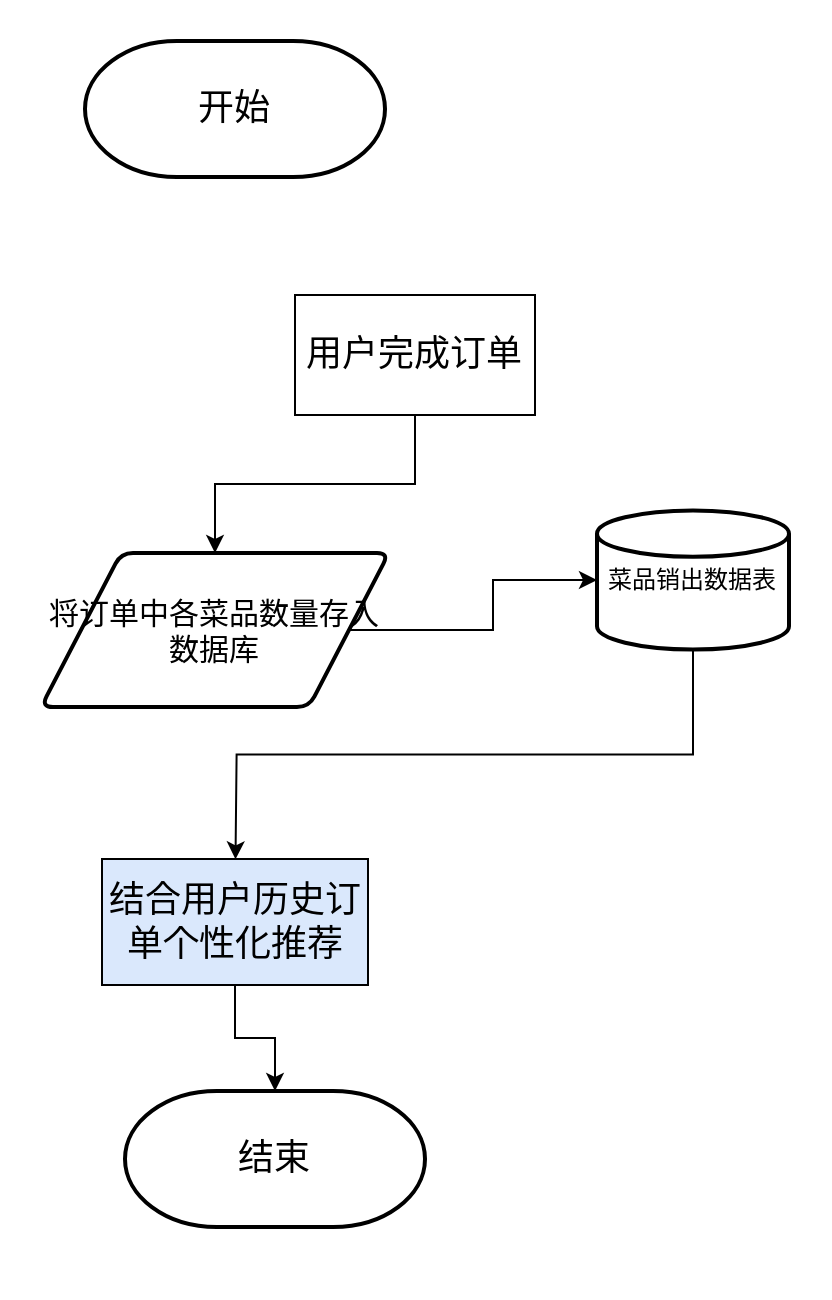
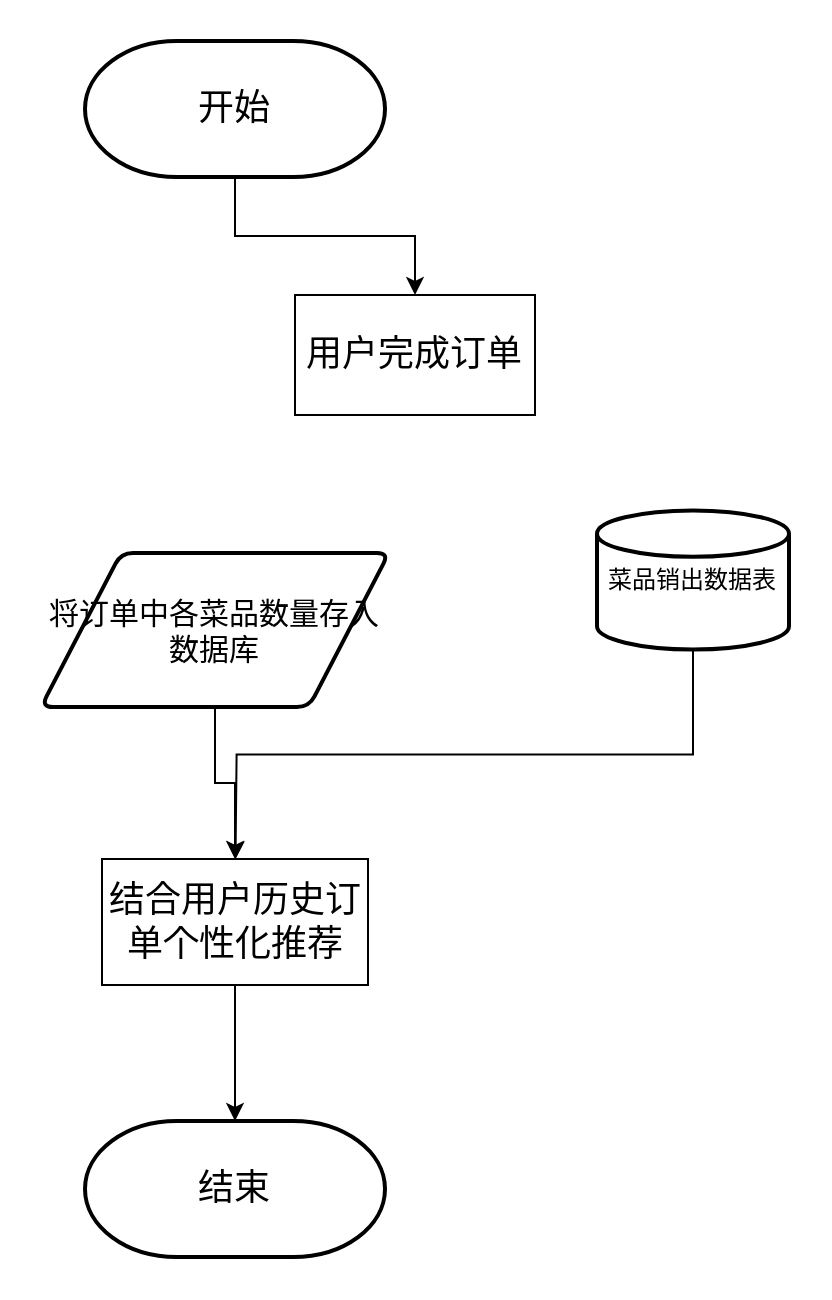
none -> (318, 236)
(322, 484) -> none
(491, 630) -> none
none -> (215, 754)
(235, 922) -> (235, 922)
(275, 1159) -> (235, 1189)
